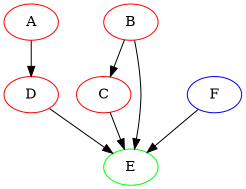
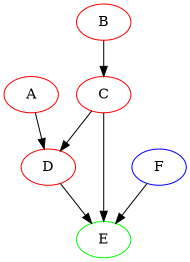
(141, 90) -> none
none -> (79, 127)
